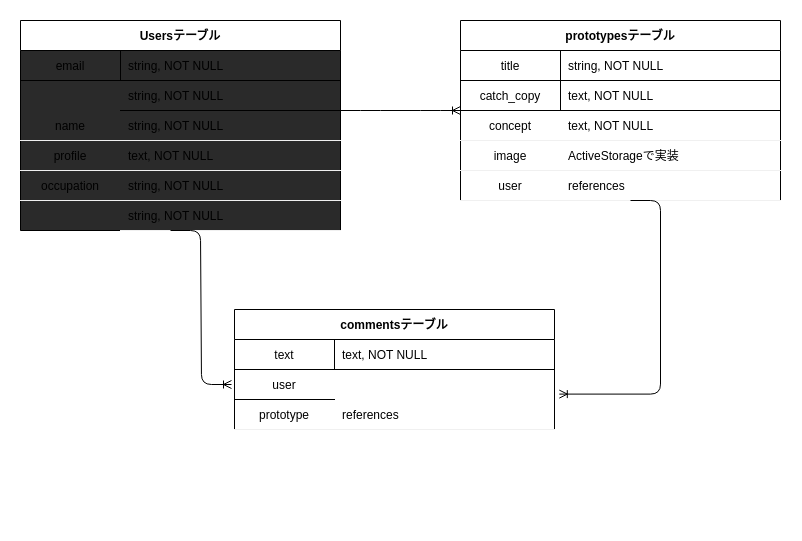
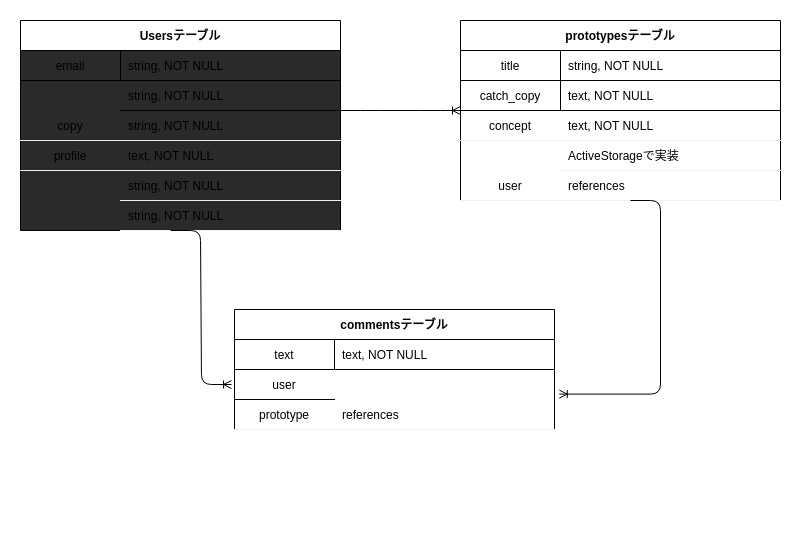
(70, 126) -> (70, 126)
(511, 156) -> none
(71, 186) -> none
